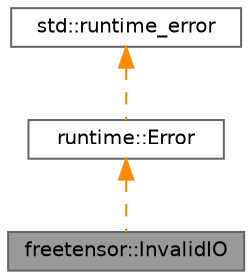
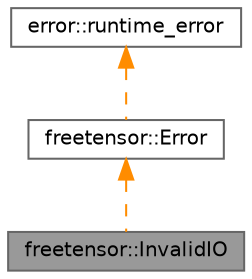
(126, 27) -> (126, 27)
(126, 139) -> (126, 139)
